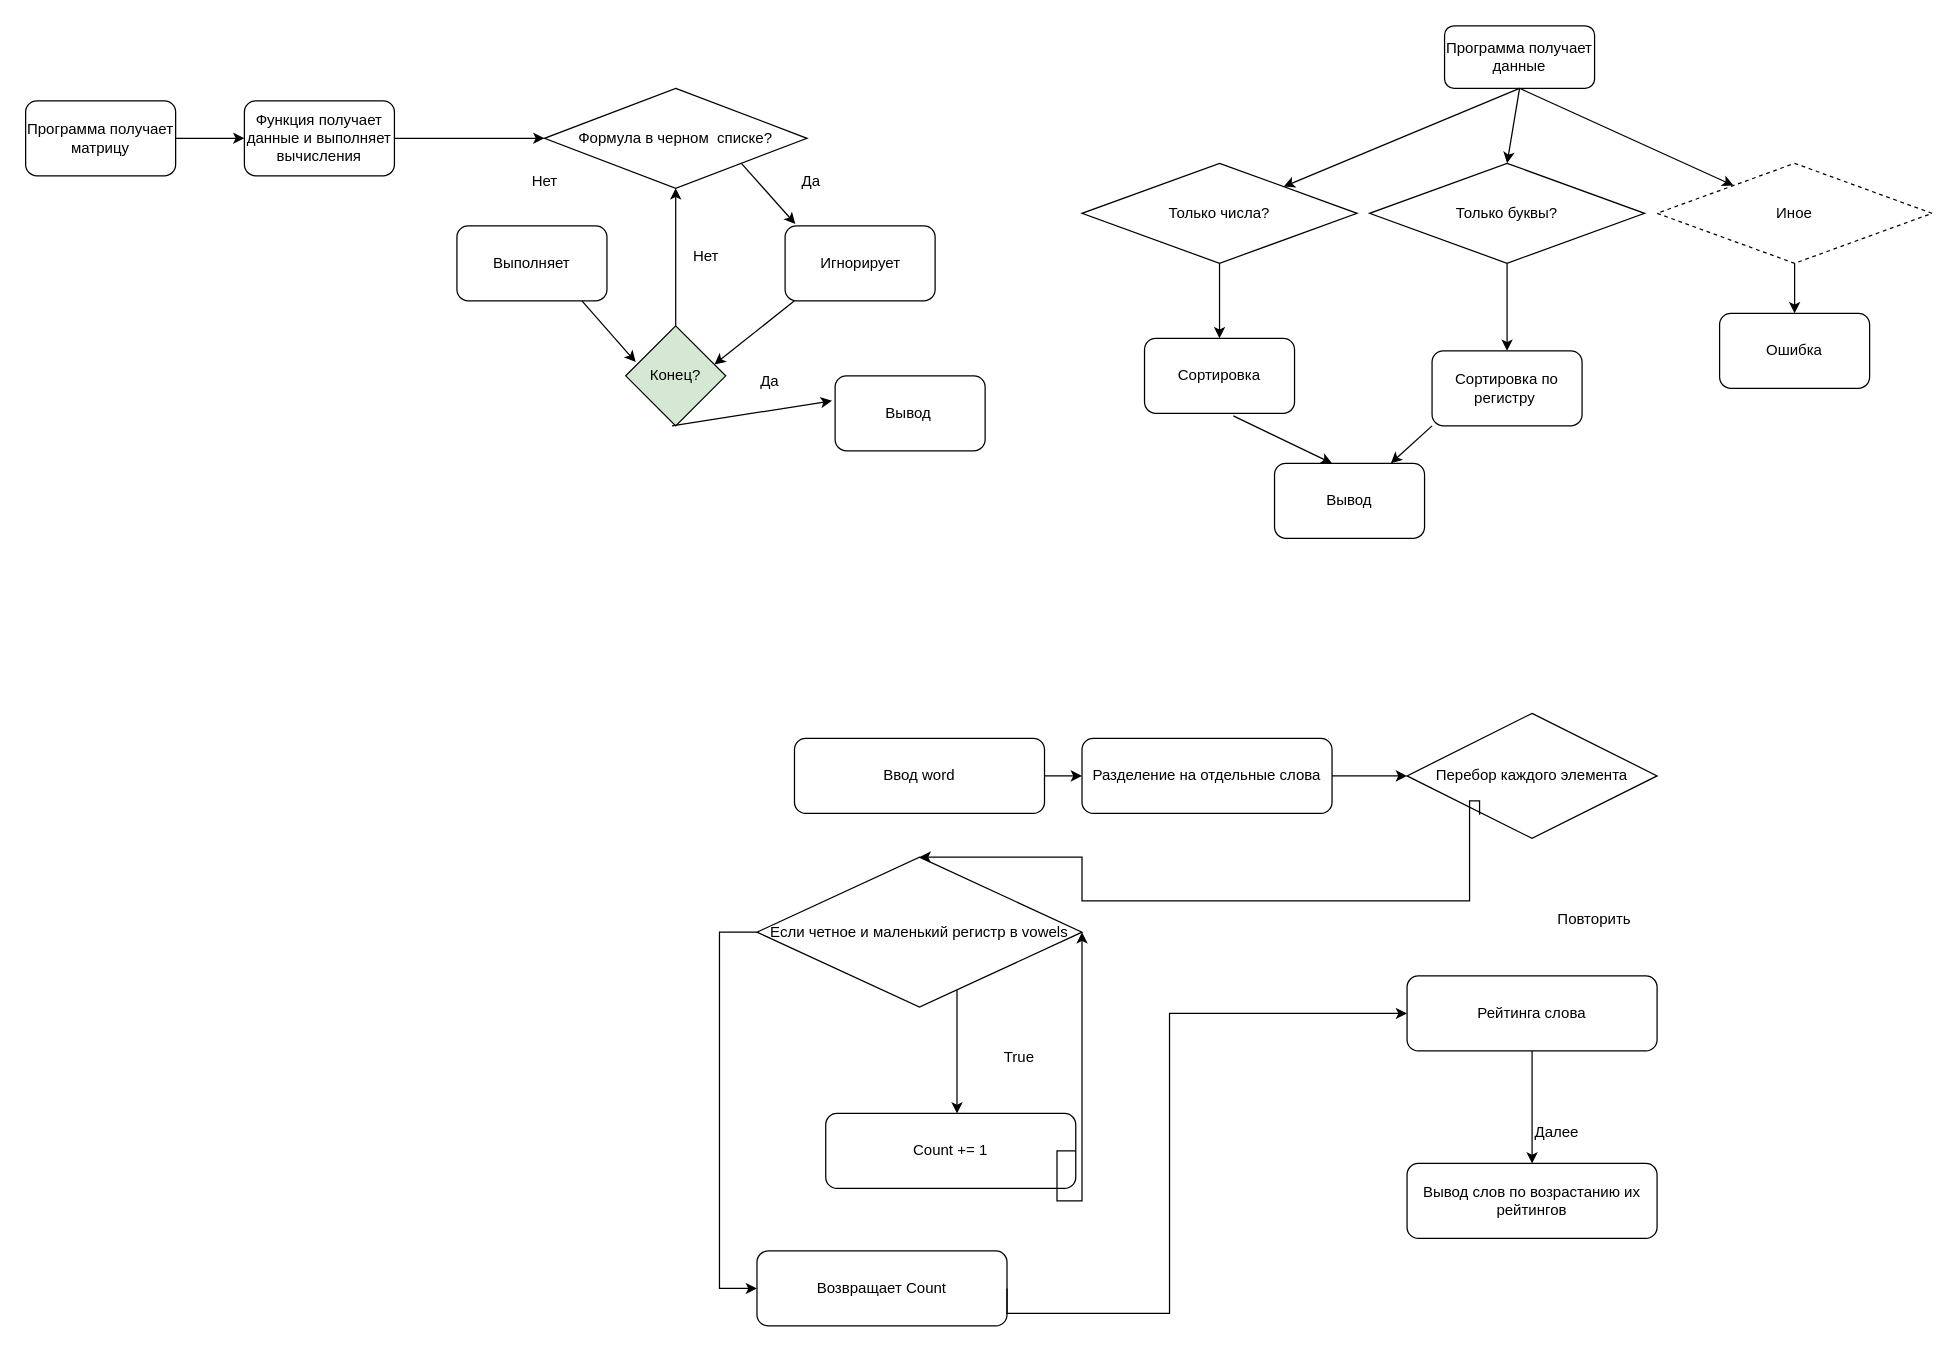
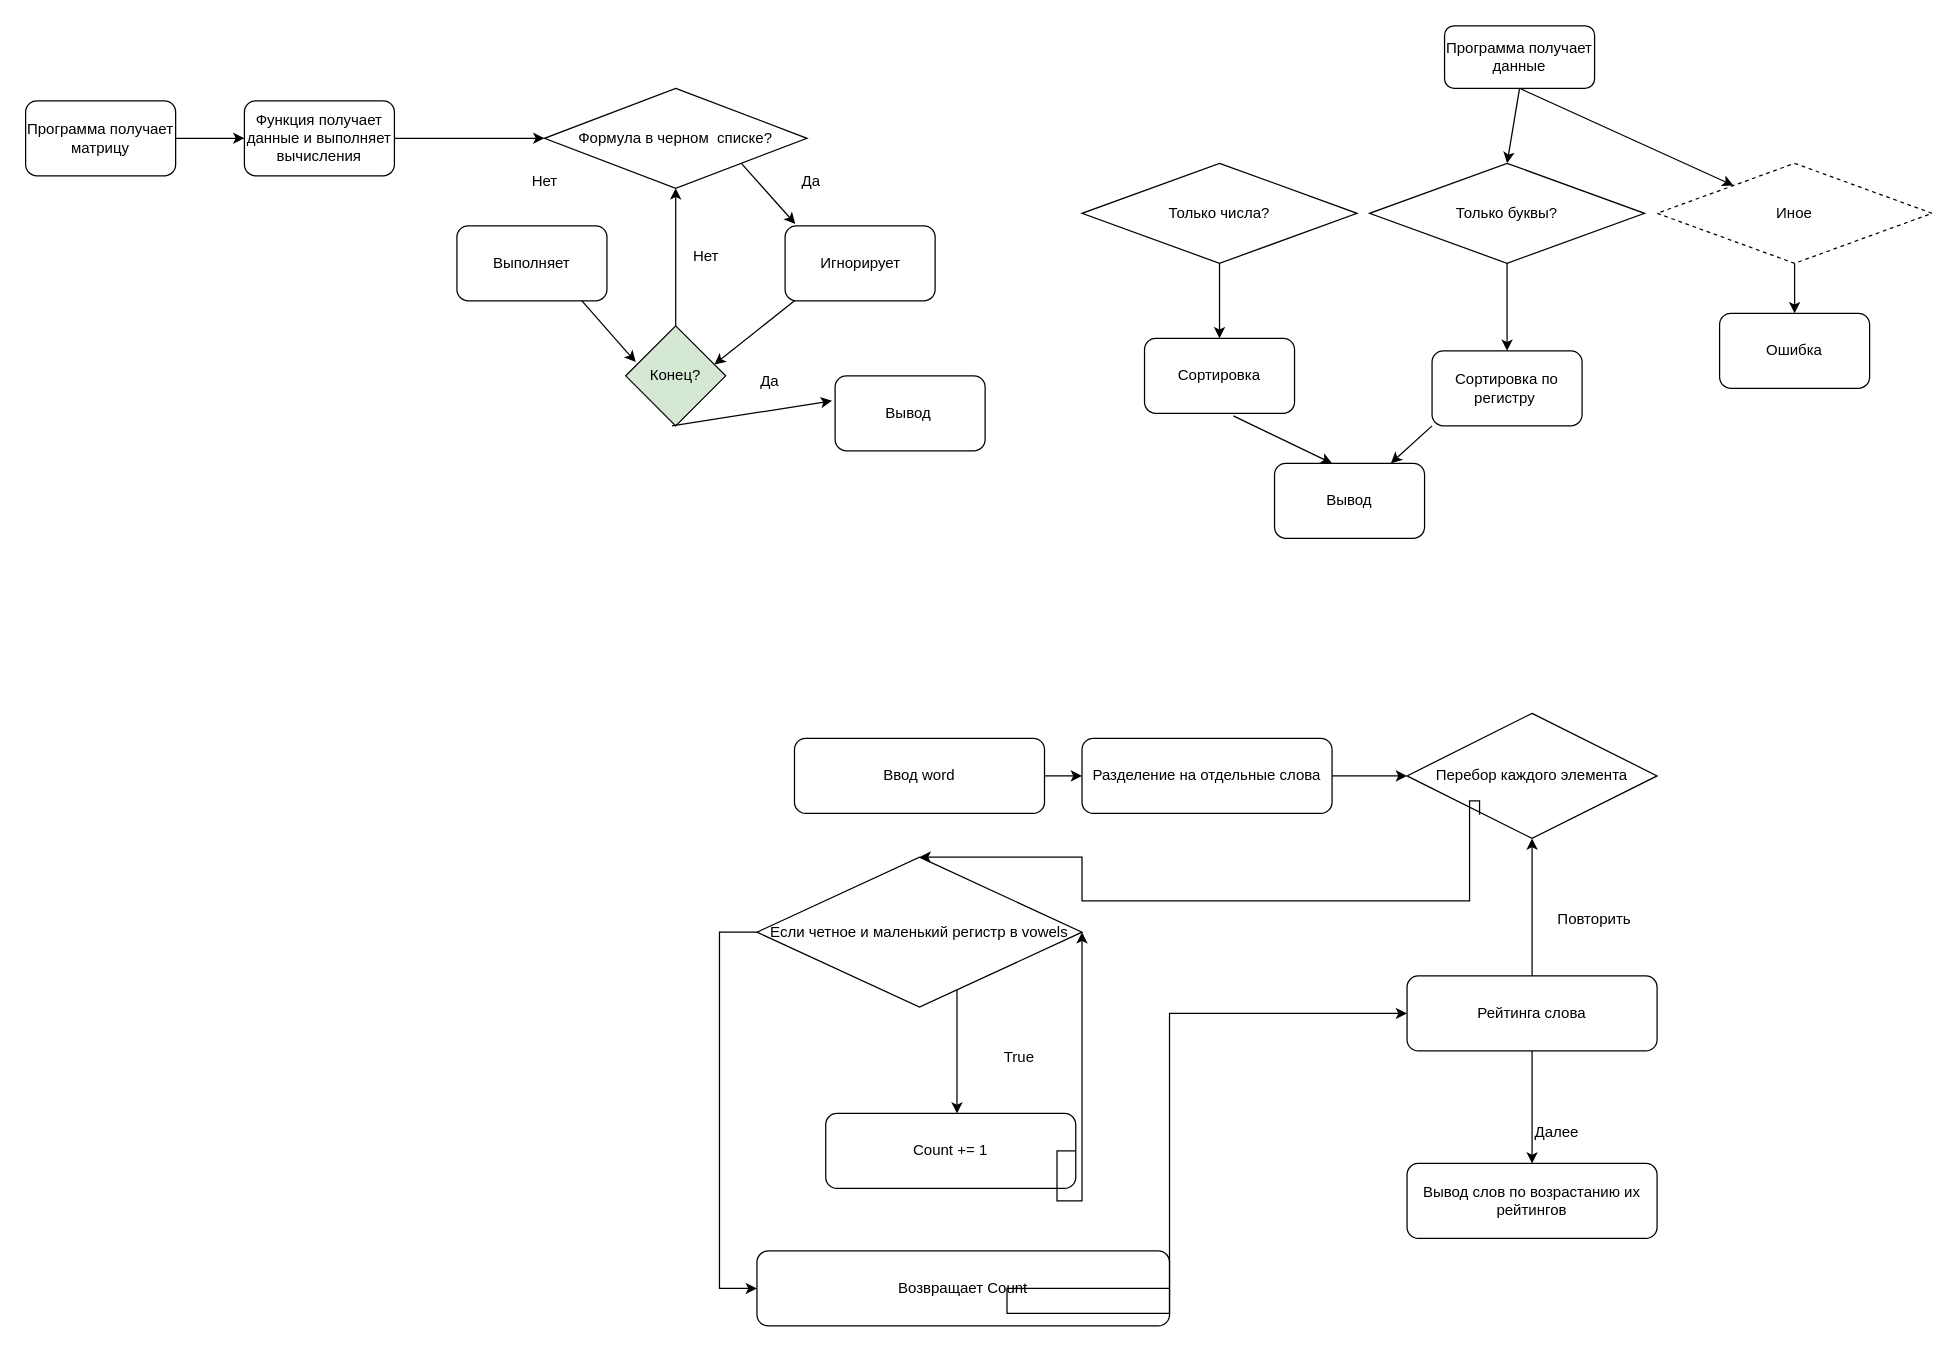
(1404, 136) -> none
none -> (1532, 911)
(882, 1288) -> (963, 1288)
